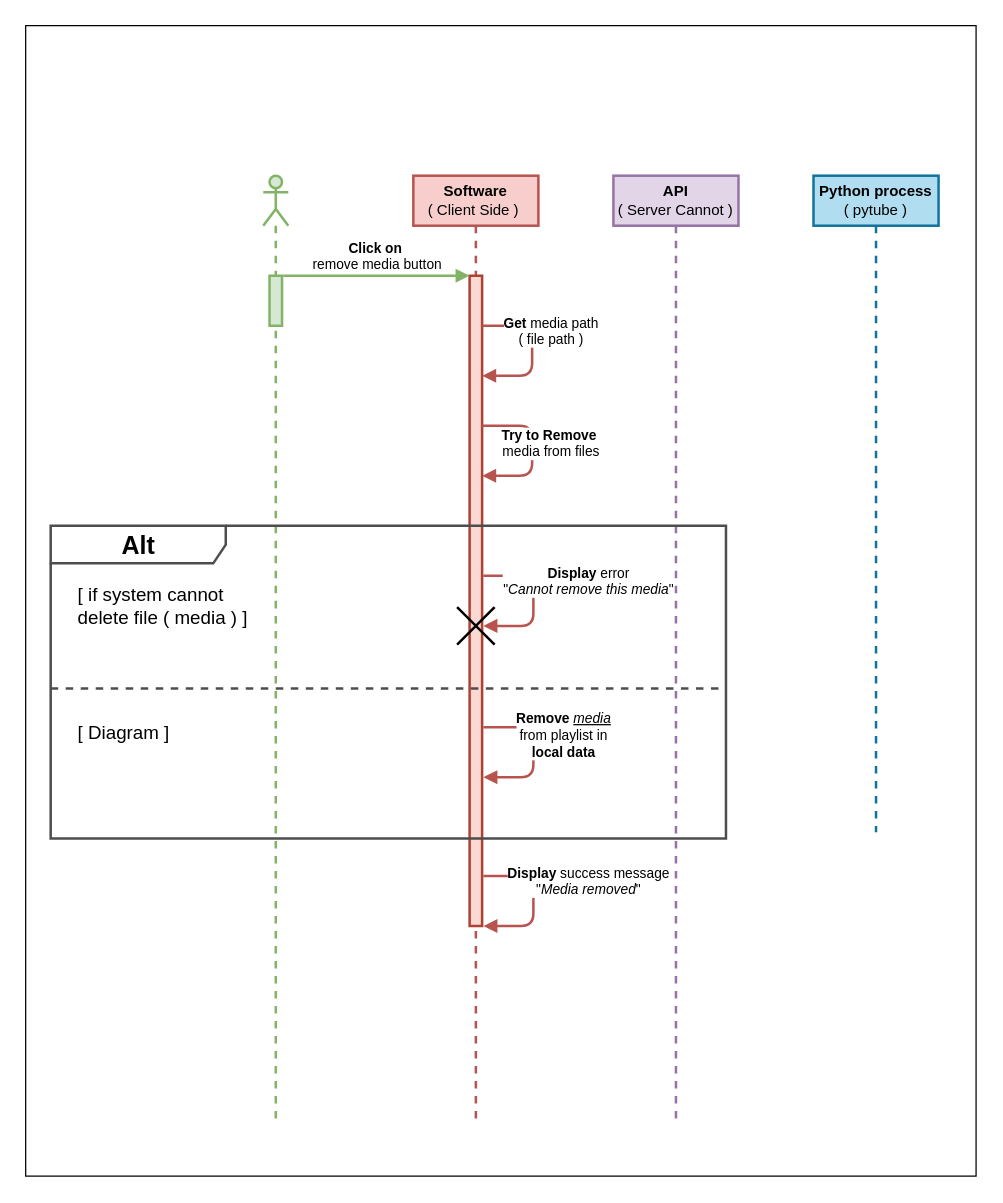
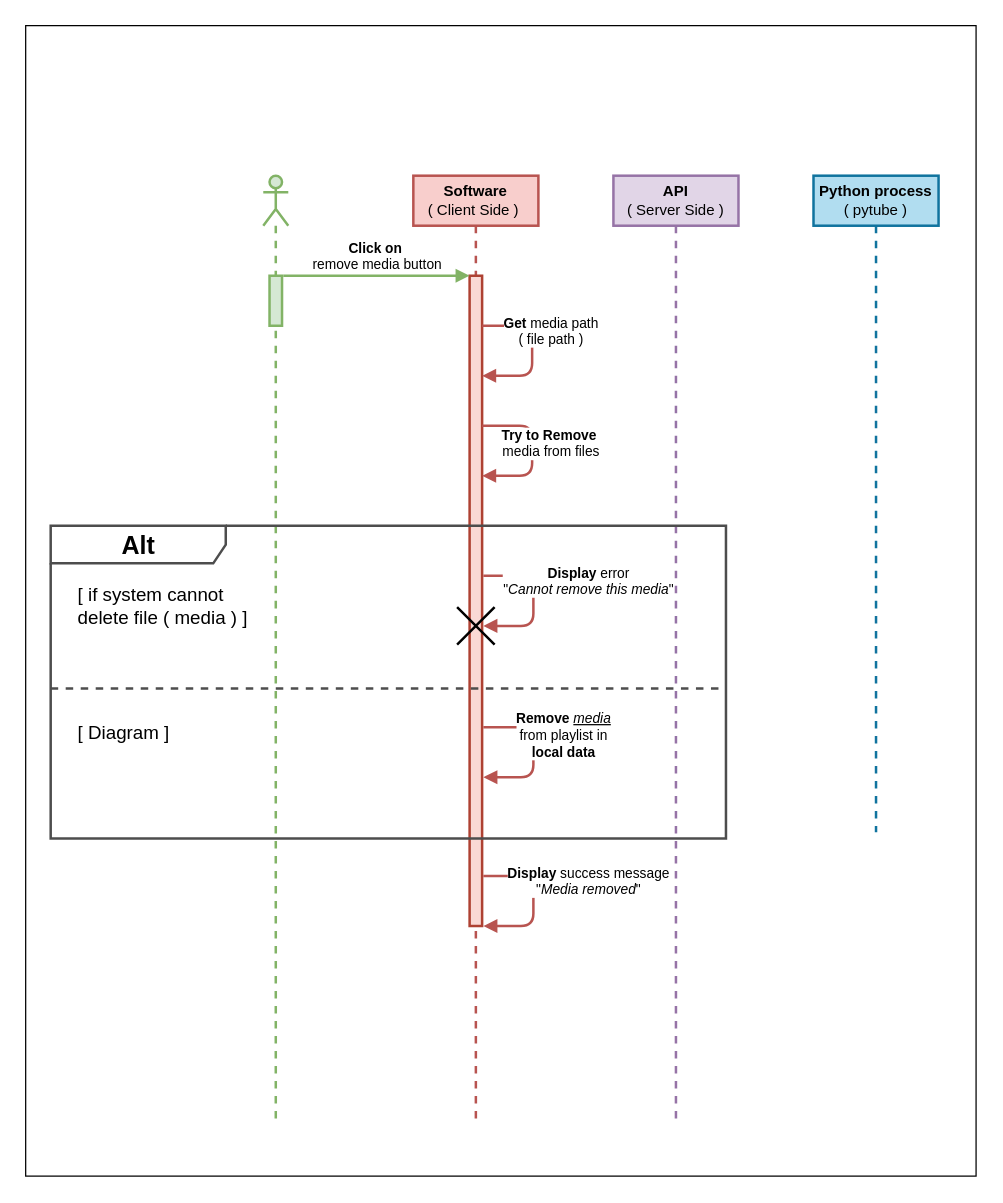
(676, 201) -> (676, 201)
